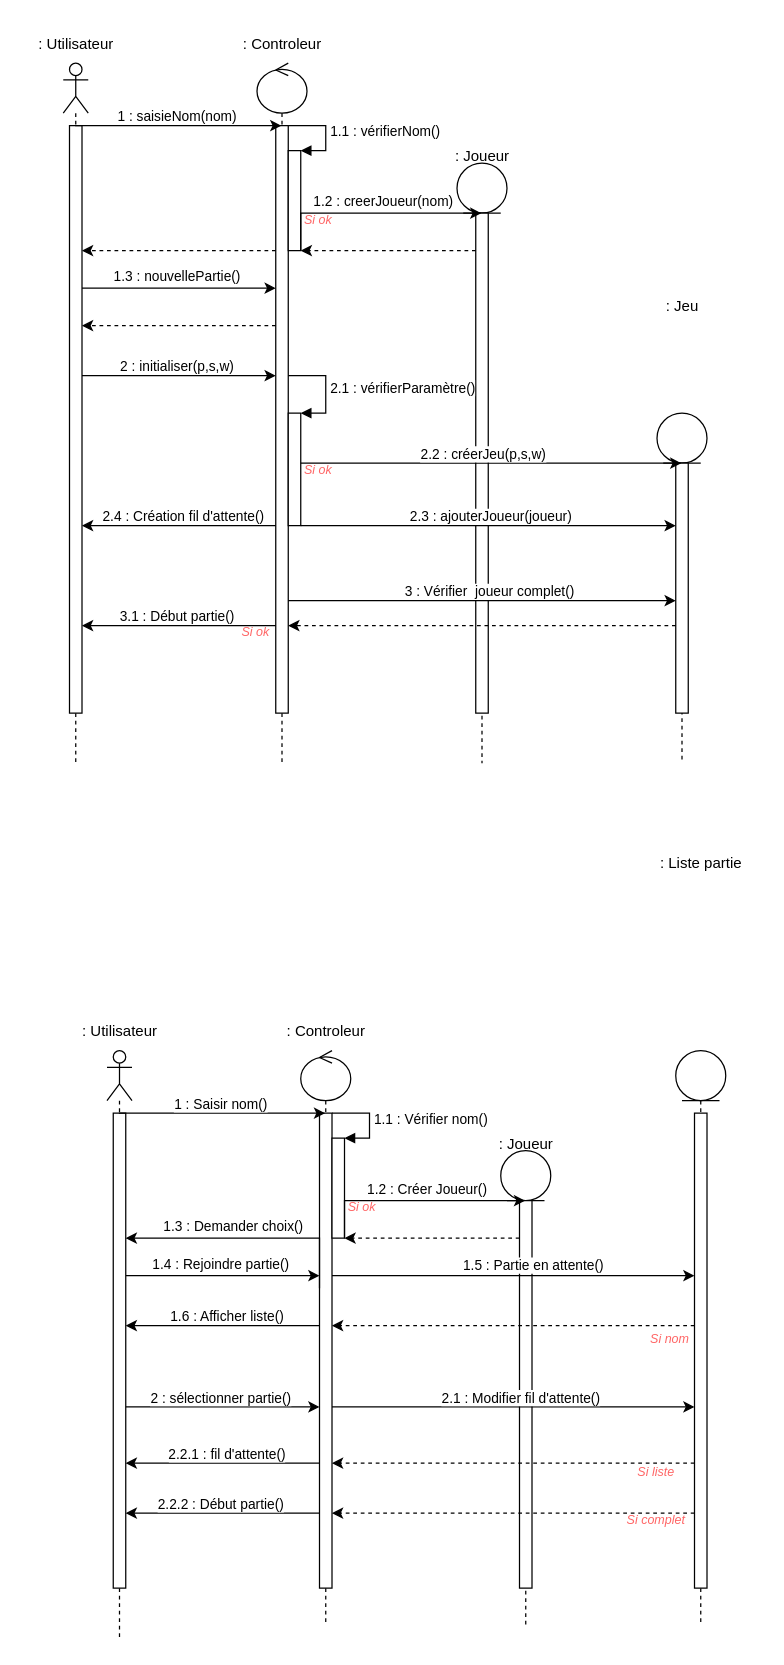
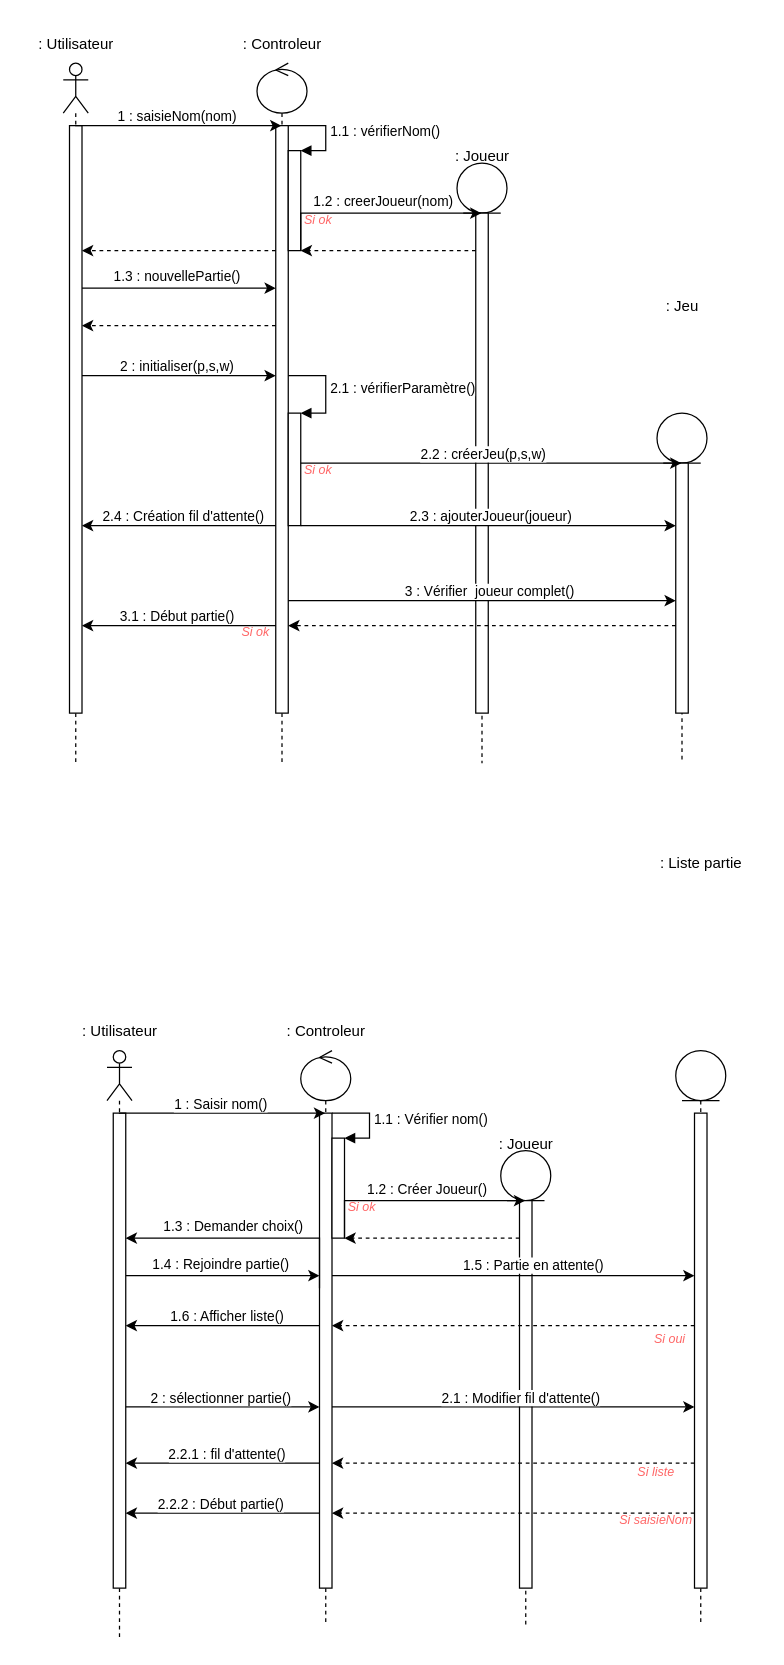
(670, 1338) -> (670, 1338)
(656, 1519) -> (656, 1519)
